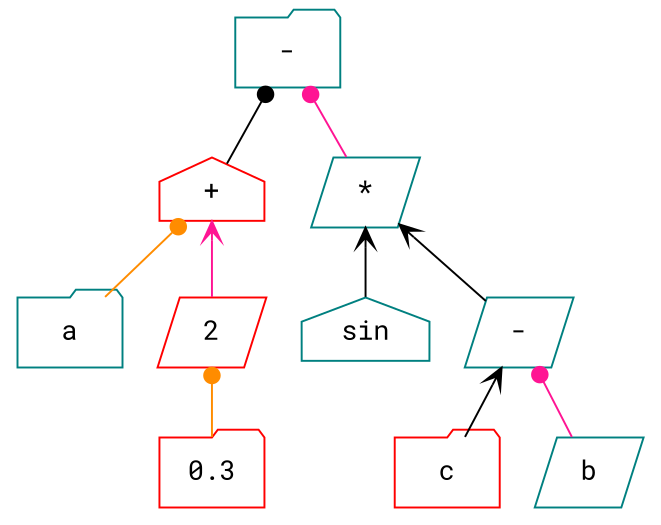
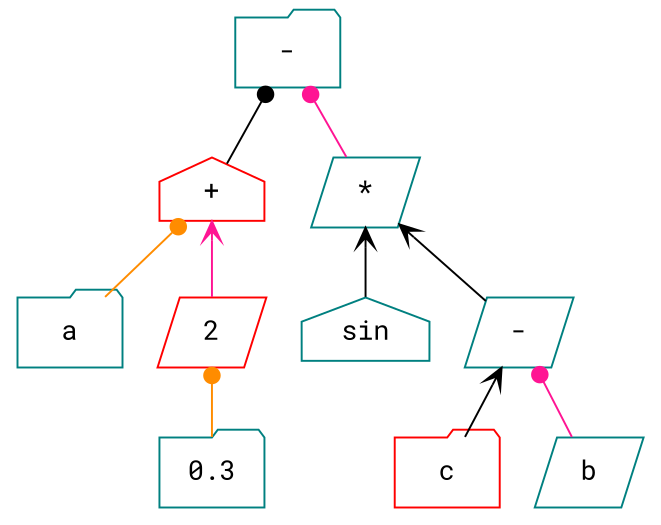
(212, 472) -> (212, 472)
